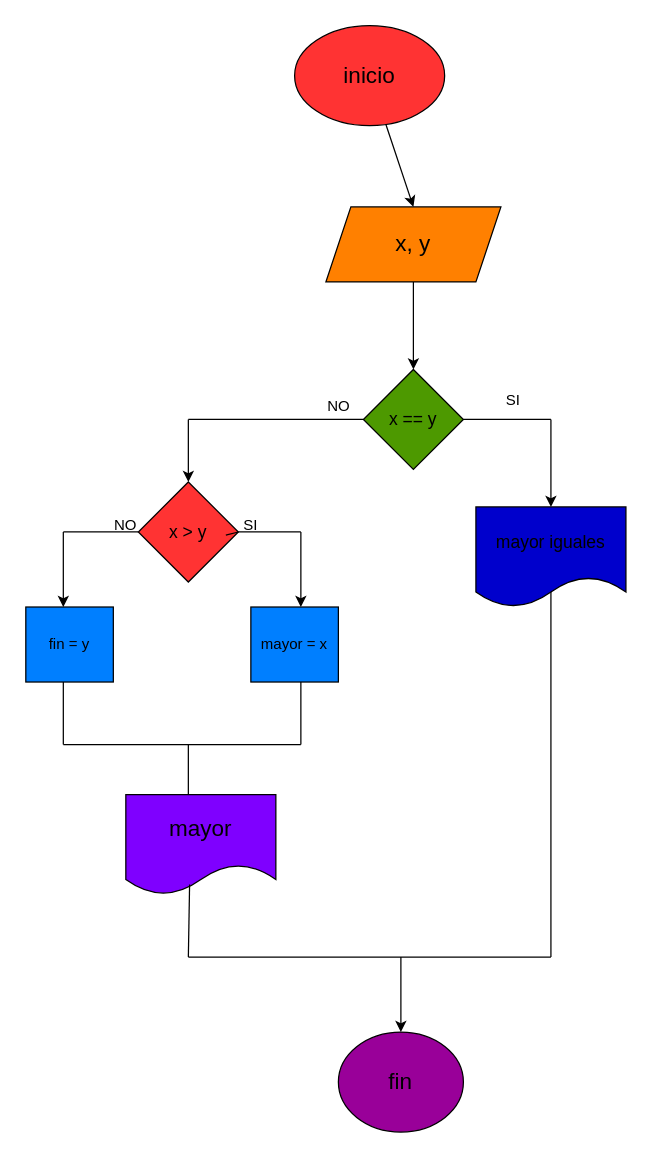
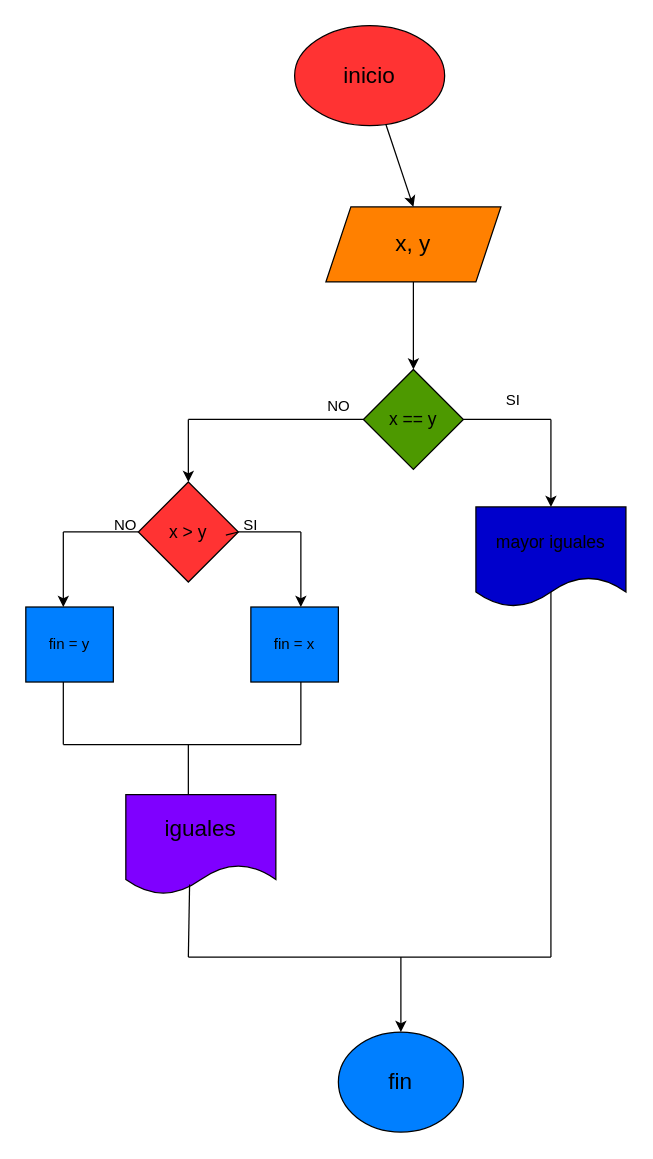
(294, 644) -> (294, 644)
(201, 829) -> (201, 829)
(401, 1082) -> (401, 1082)
